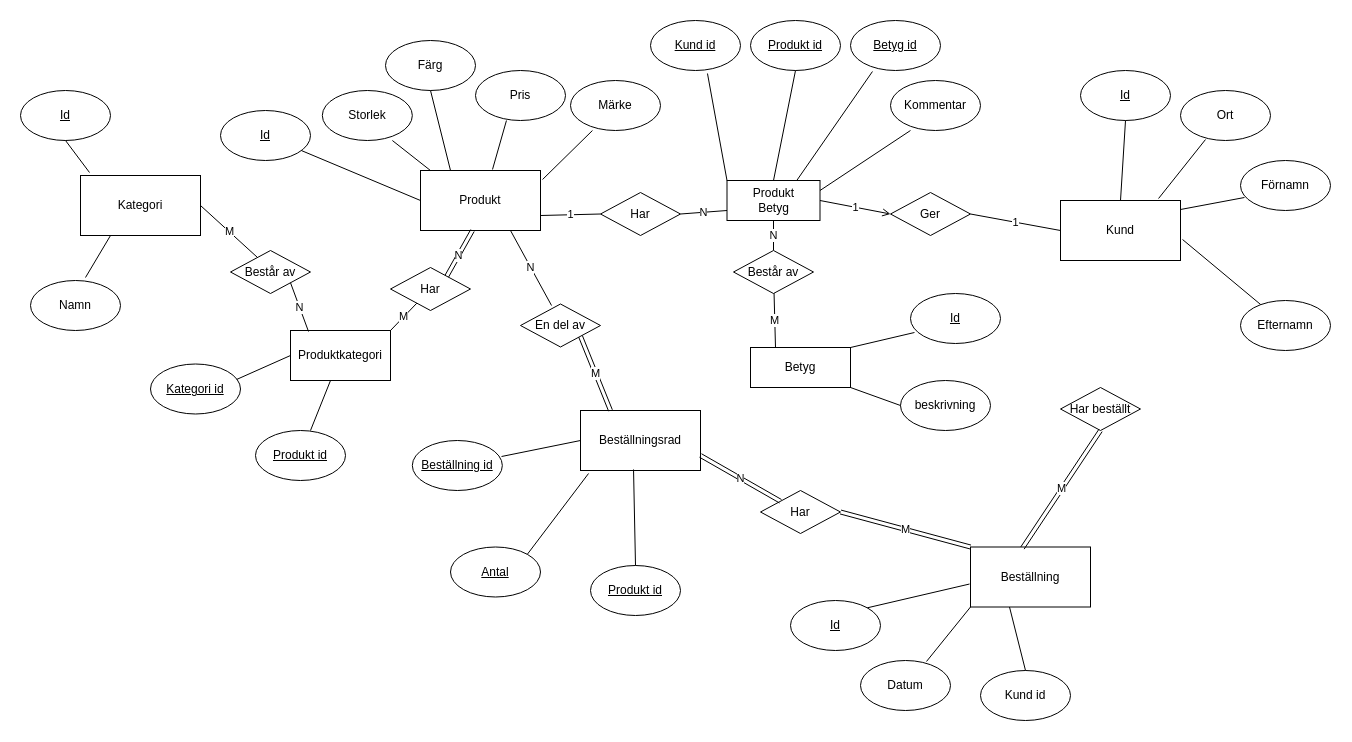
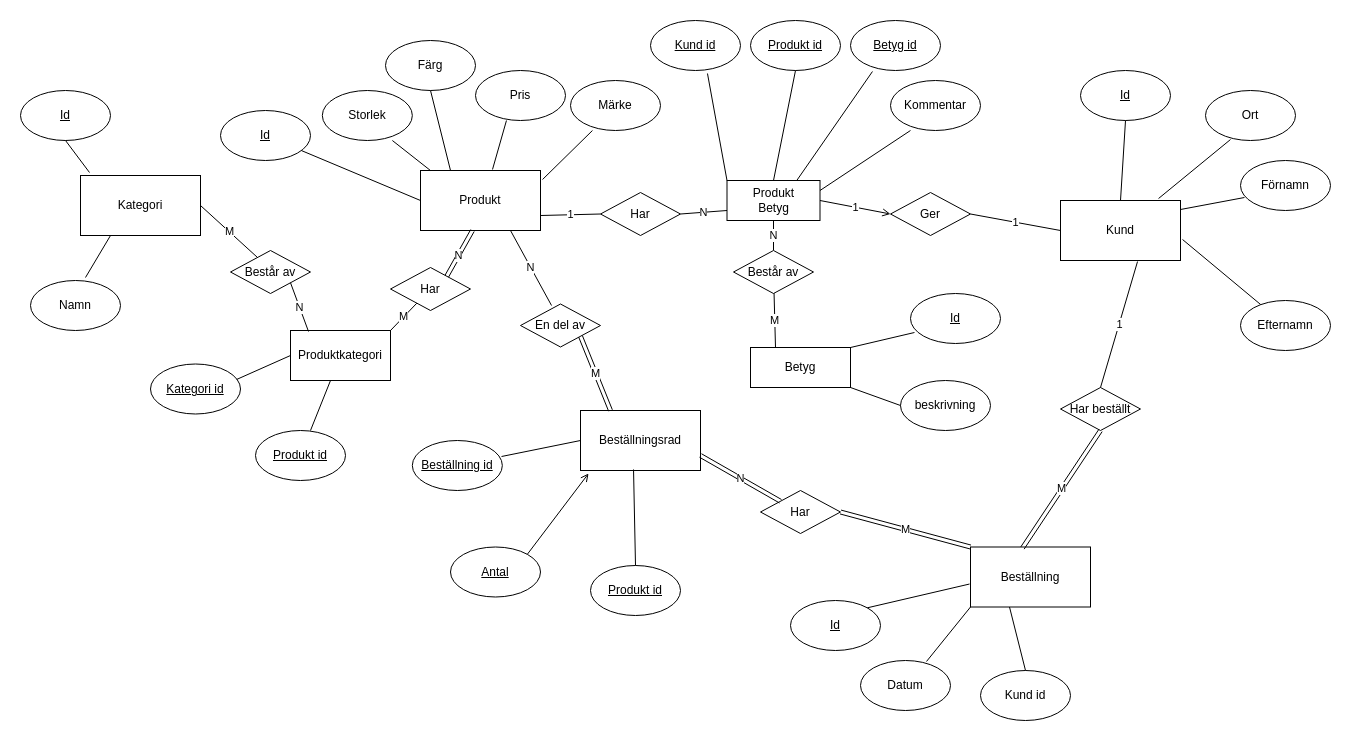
(1226, 116) -> (1251, 116)
none -> (1119, 325)
(586, 477) -> (585, 478)
